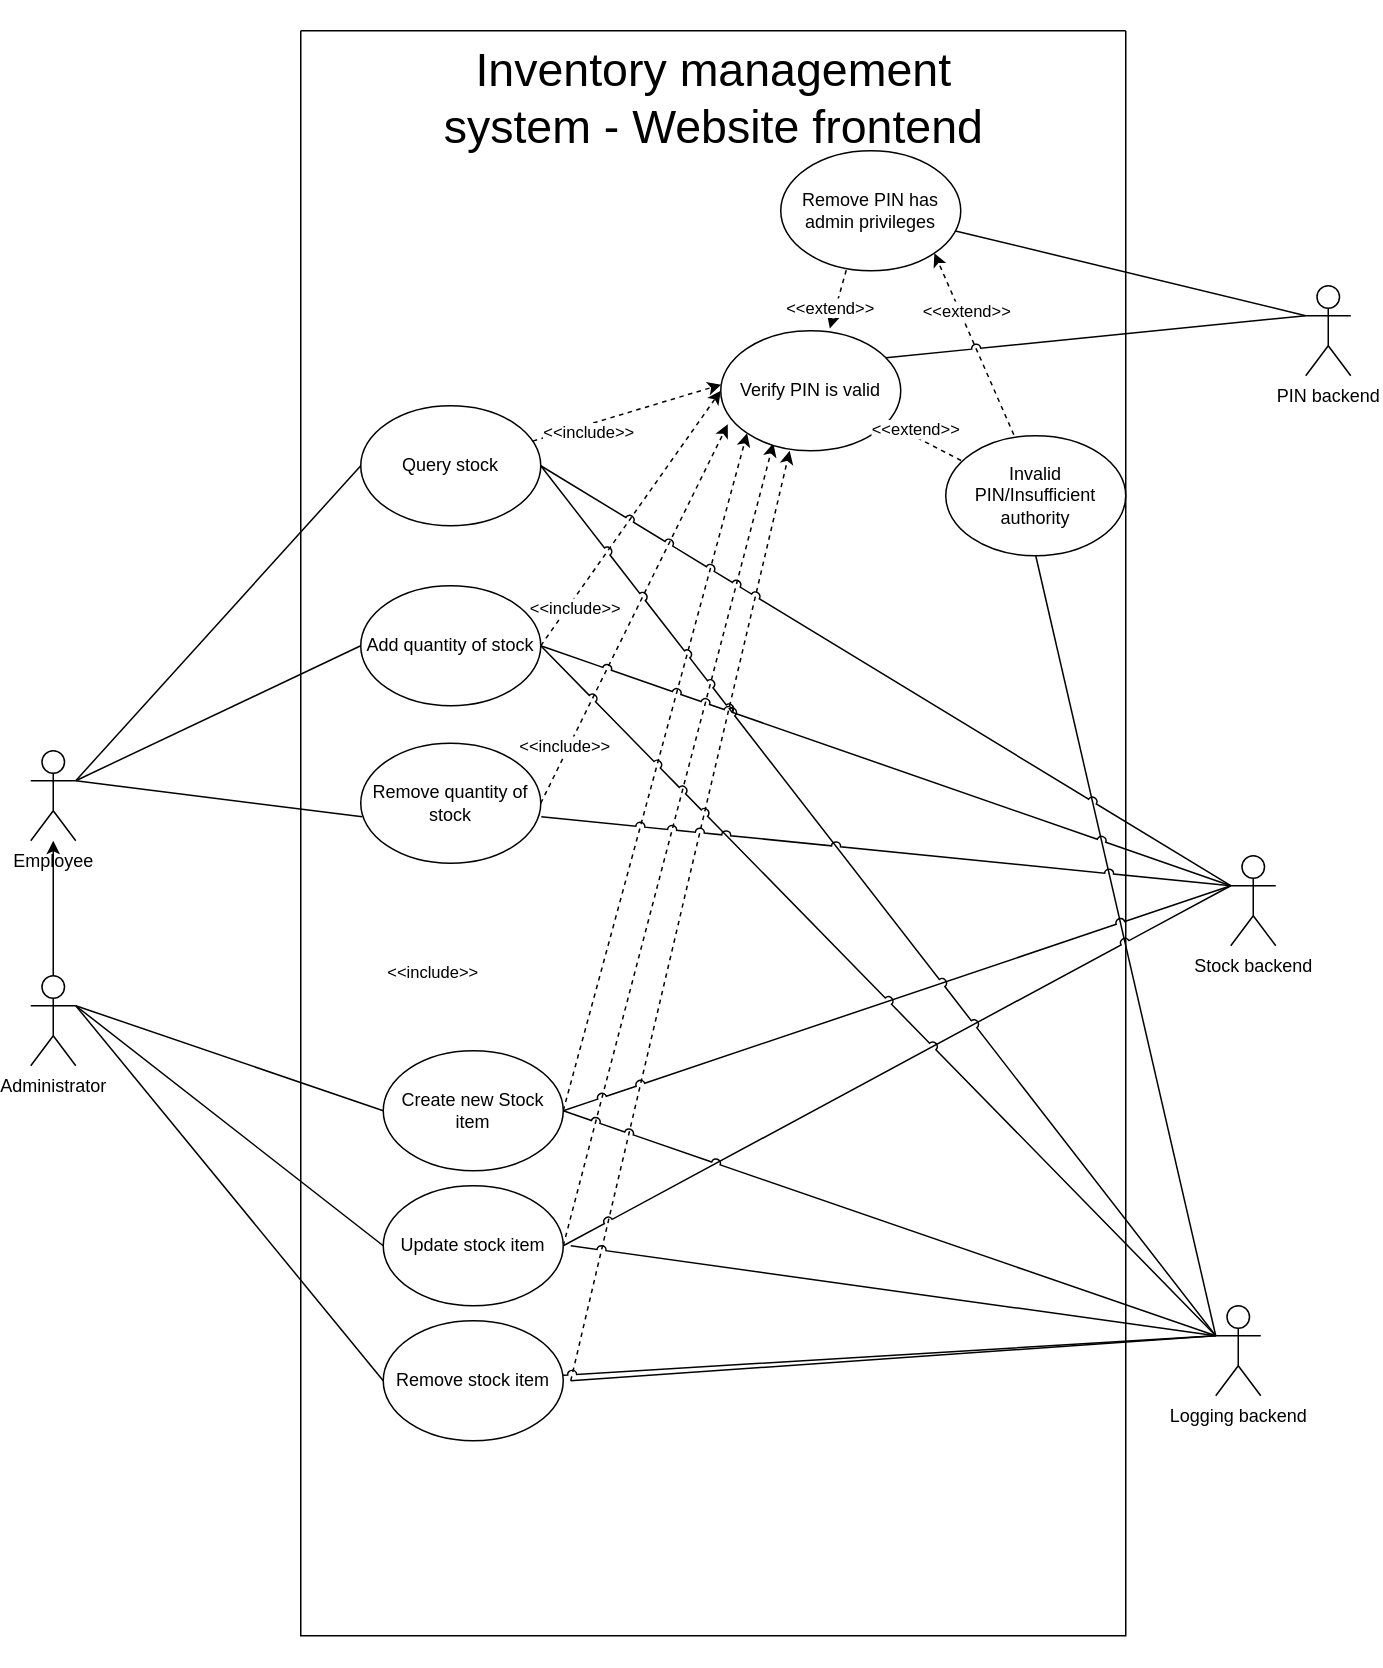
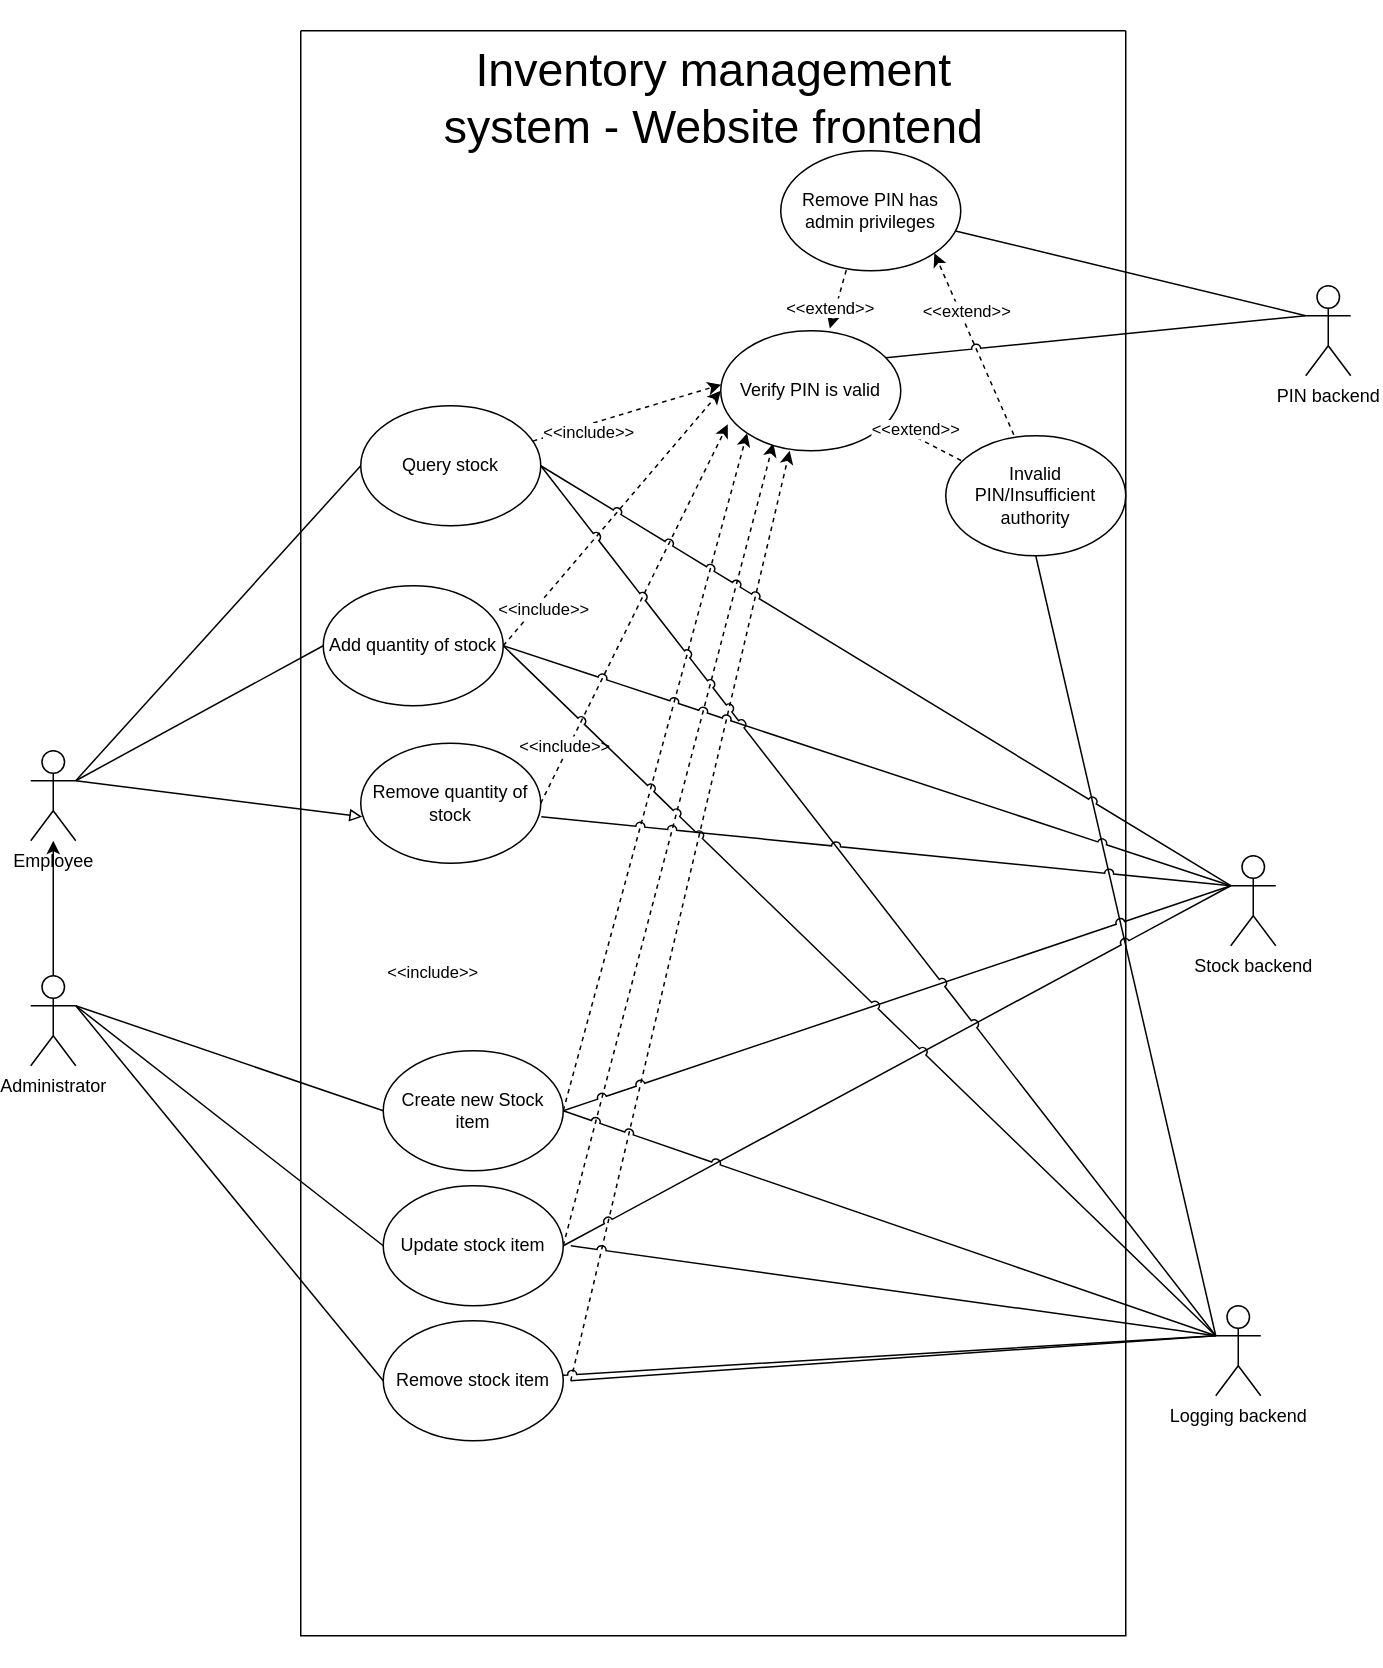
(451, 646) -> (413, 646)
(354, 816) -> (348, 815)
